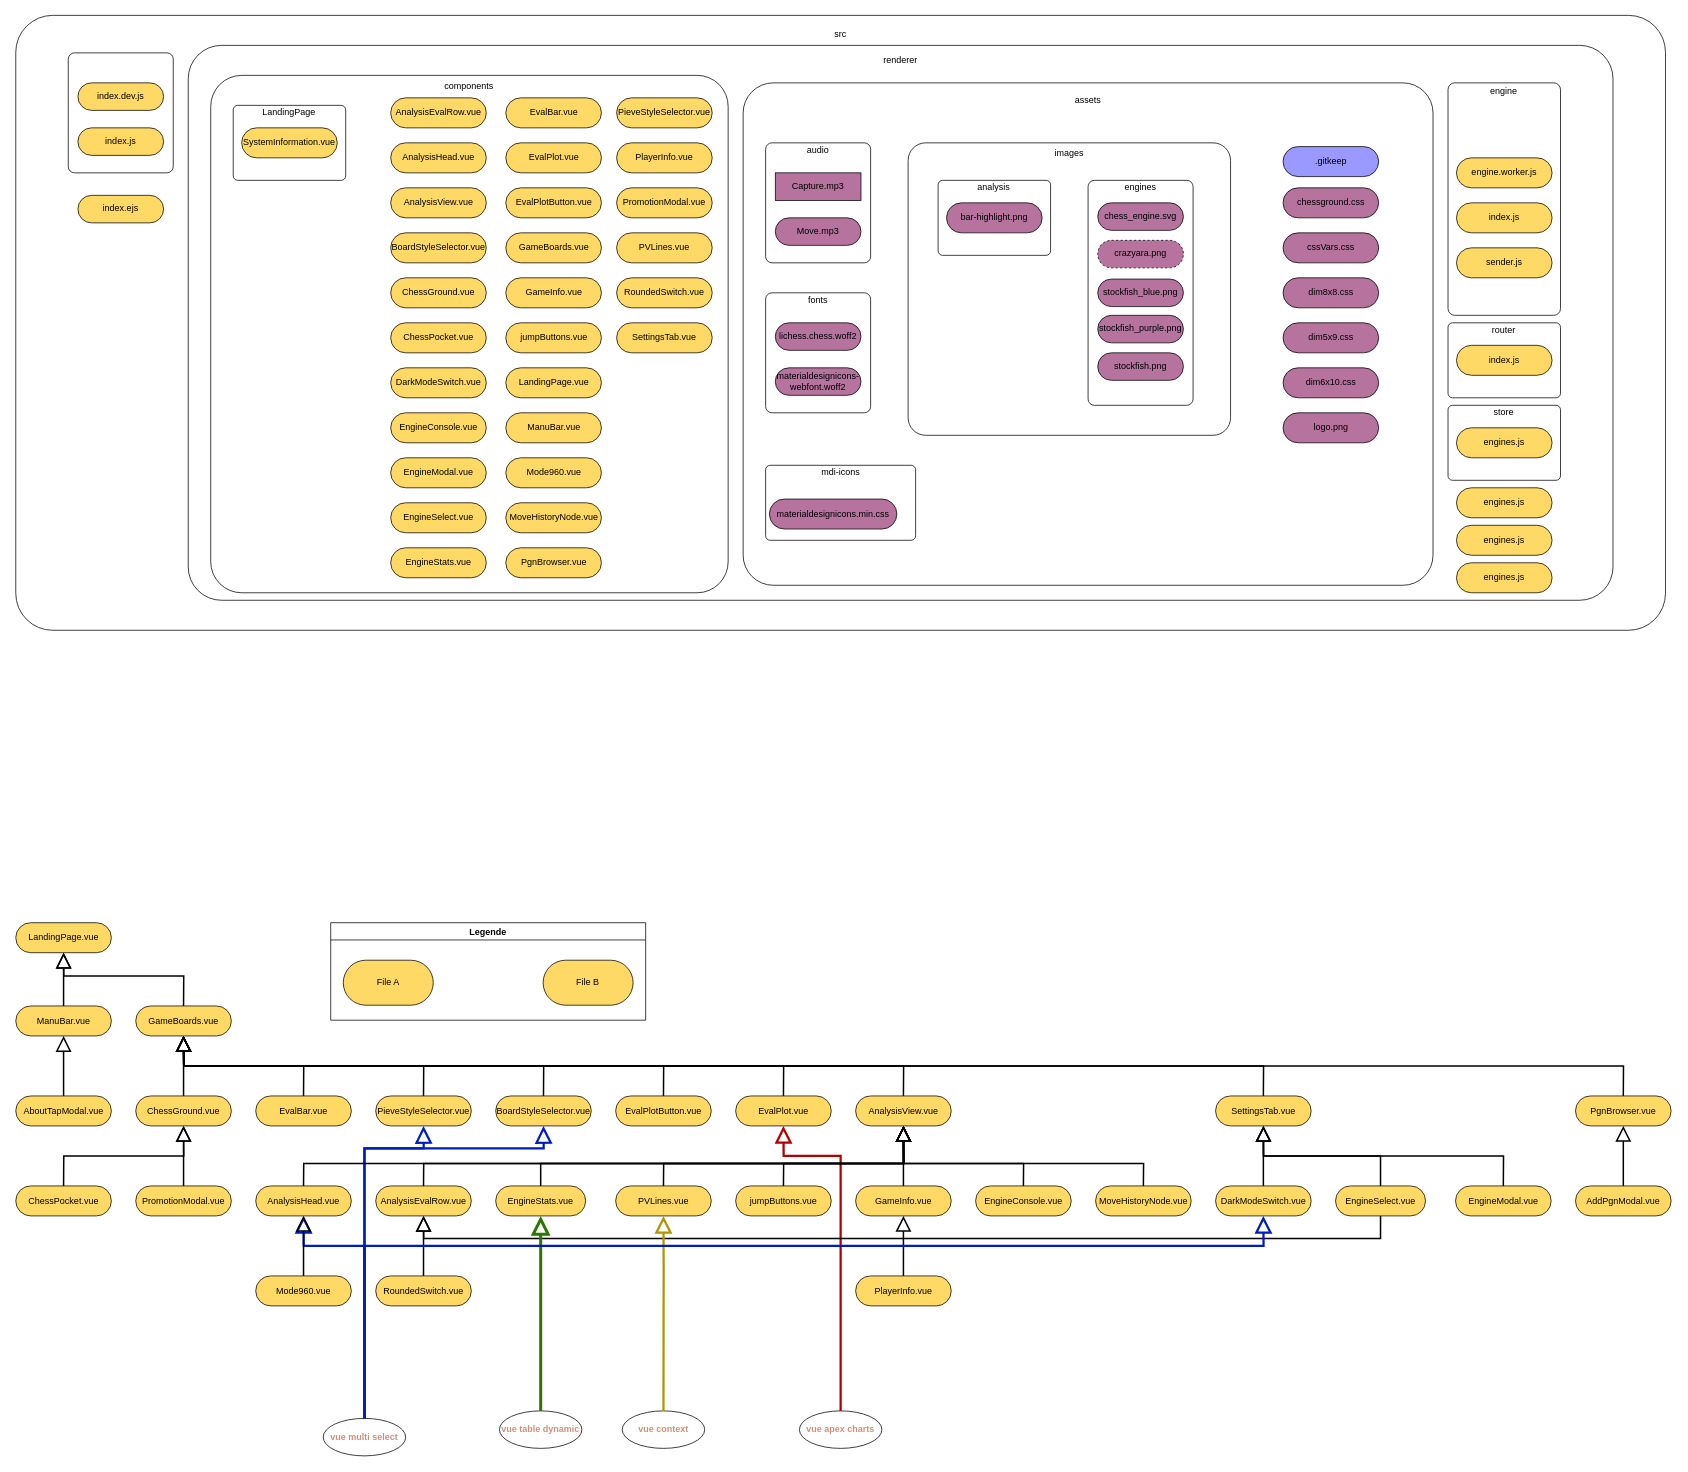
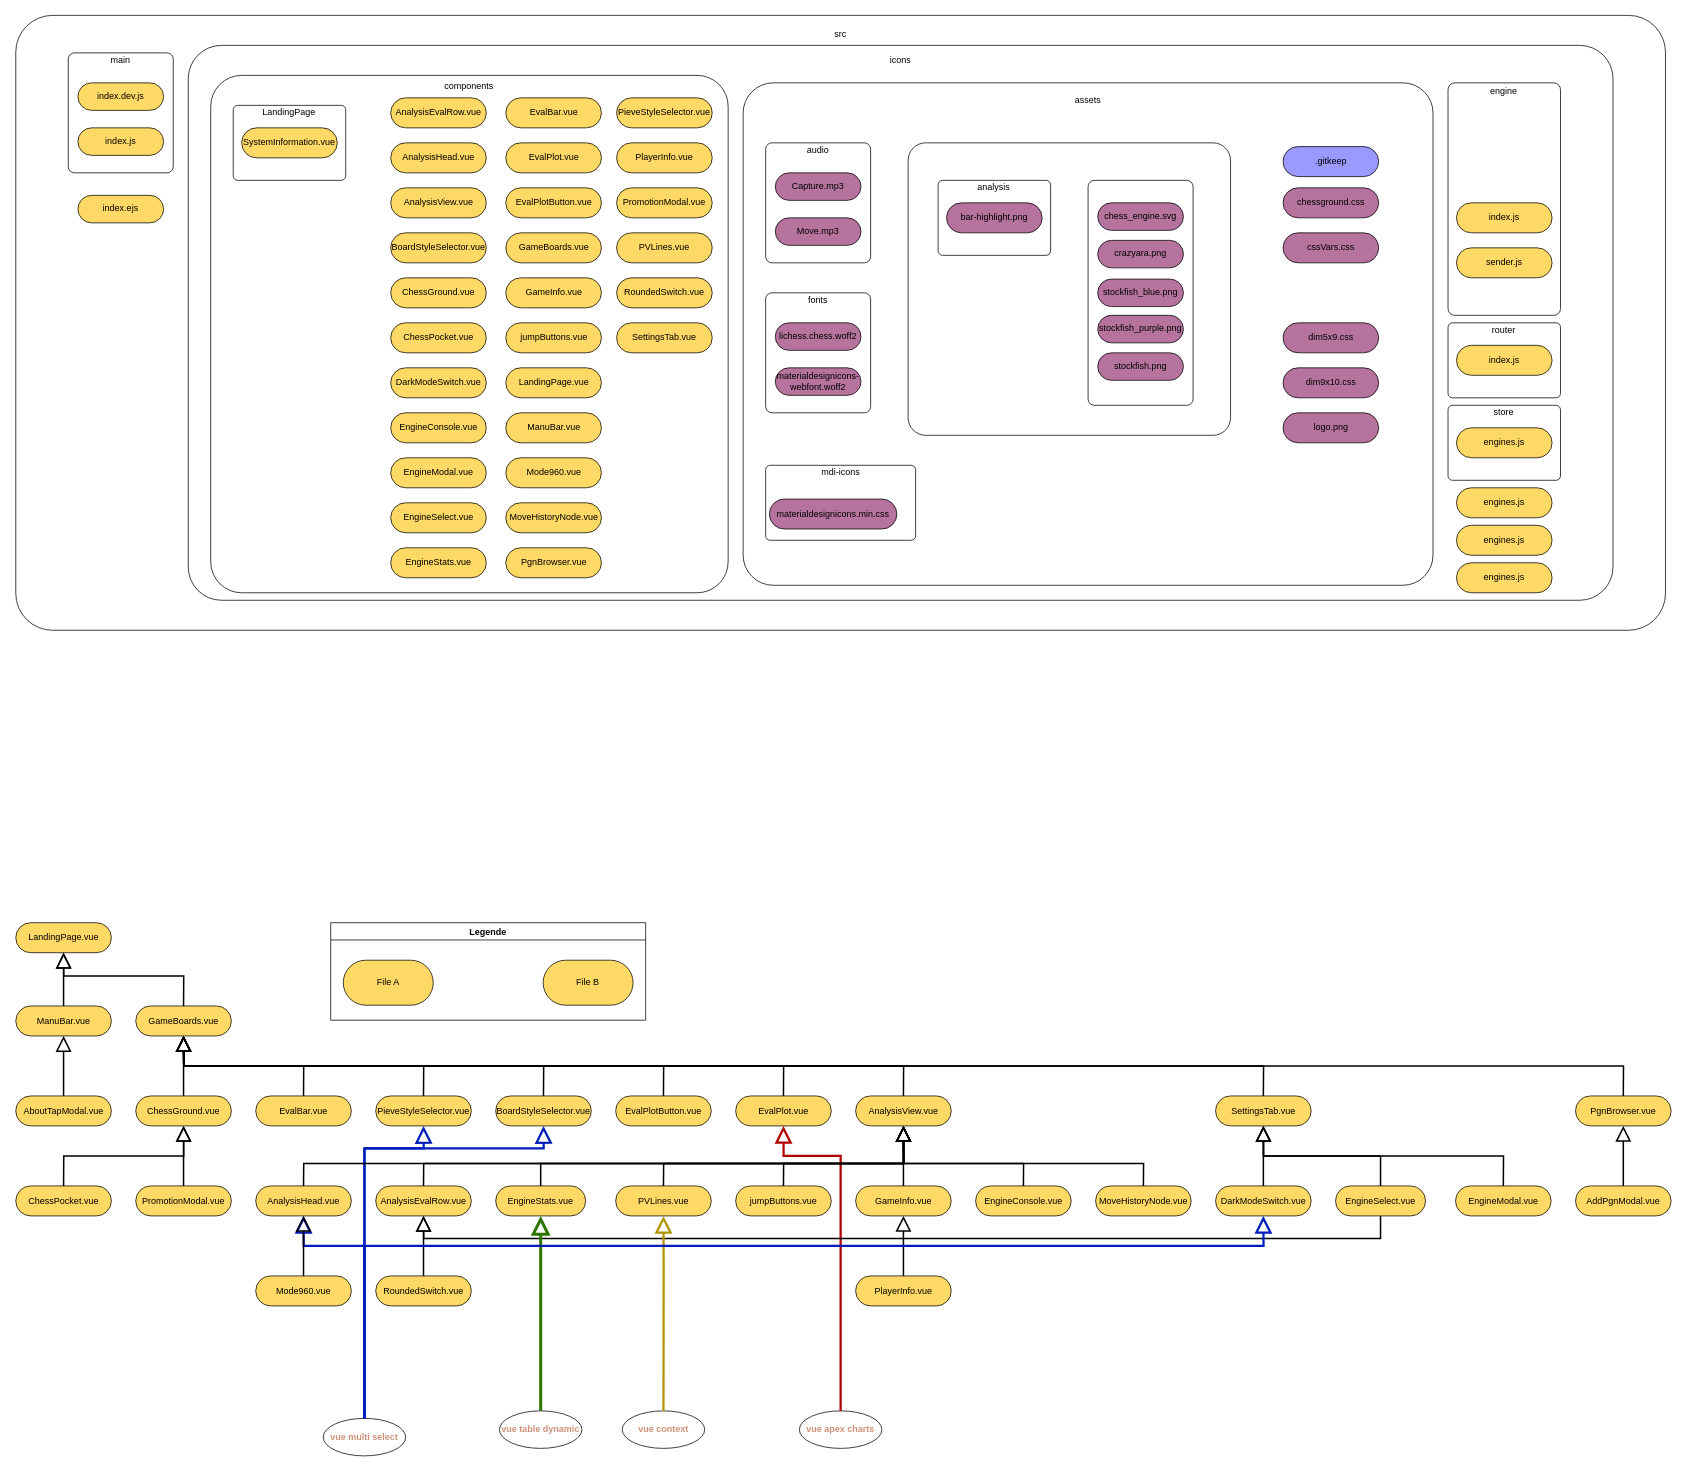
none -> (120, 60)
(900, 60) -> (900, 60)
(1069, 153) -> none
(1504, 173) -> none
(818, 187) -> (818, 187)
(1140, 188) -> none
(1140, 254) -> (1140, 254)
(1331, 293) -> none
(1331, 383) -> (1331, 383)
